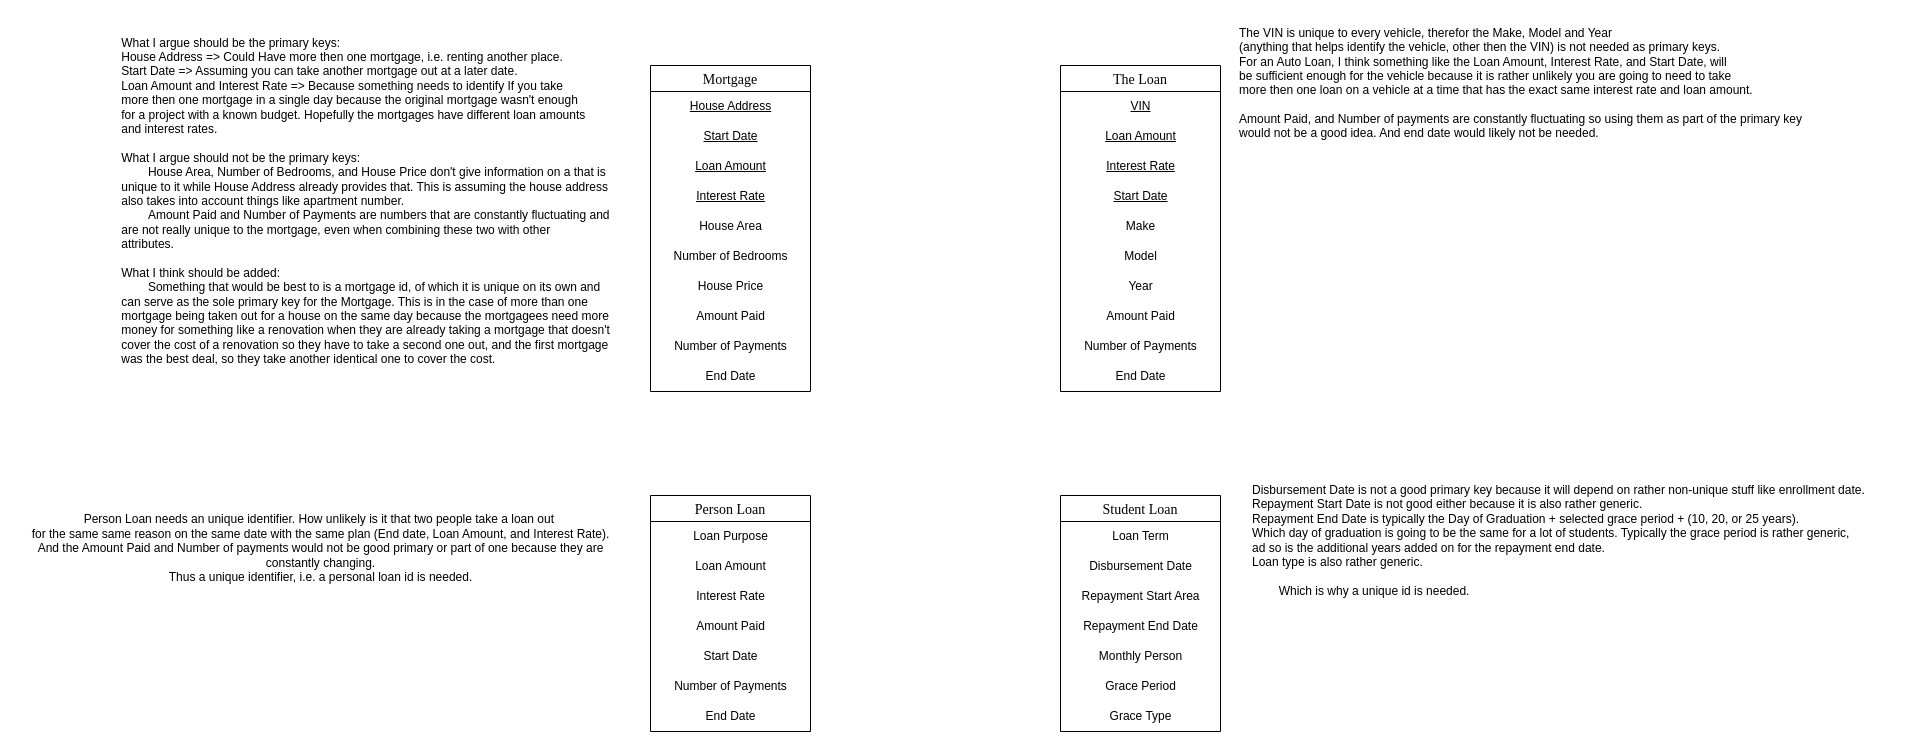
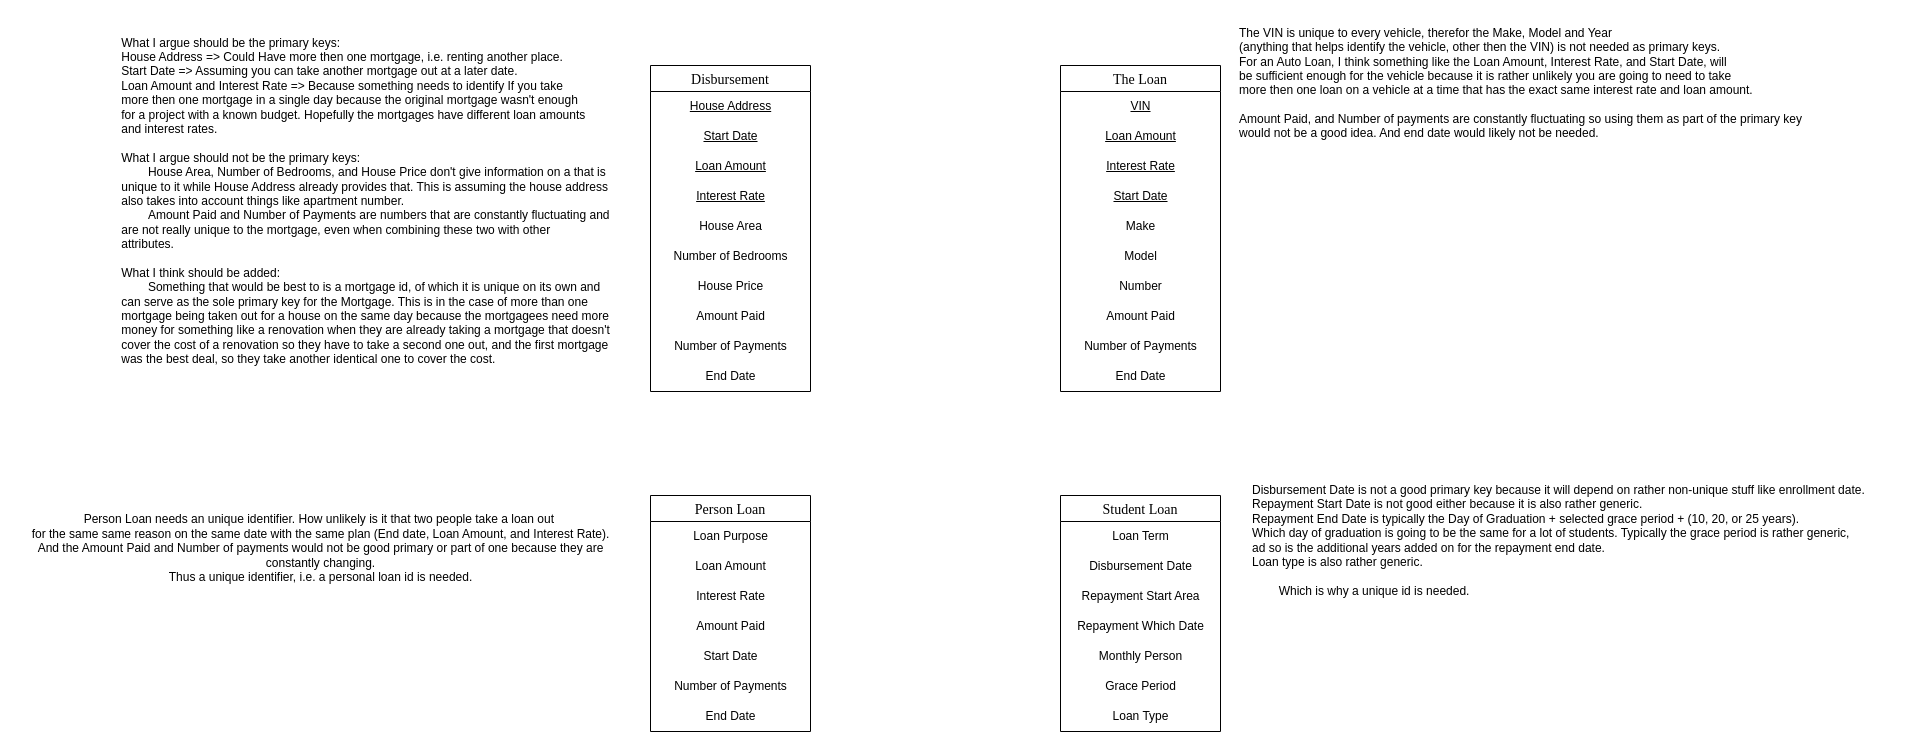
(730, 79) -> (730, 79)
(1141, 287) -> (1141, 287)
(1141, 627) -> (1141, 627)
(1141, 717) -> (1141, 717)
